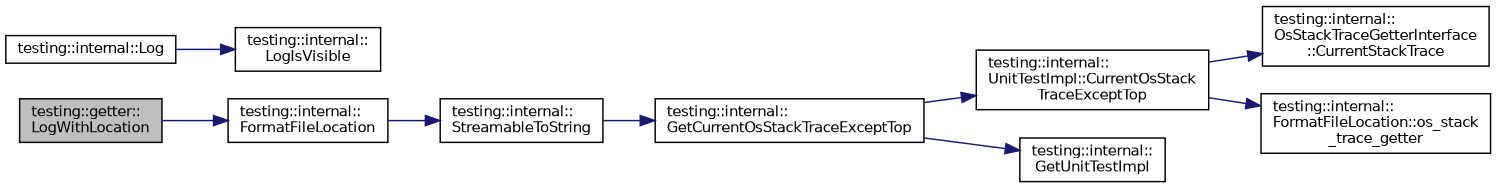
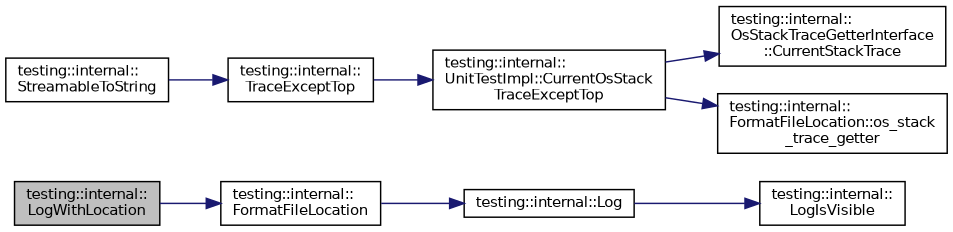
(91, 121) -> (87, 203)
(407, 121) -> (415, 203)
(790, 121) -> (301, 80)
(1092, 160) -> none
